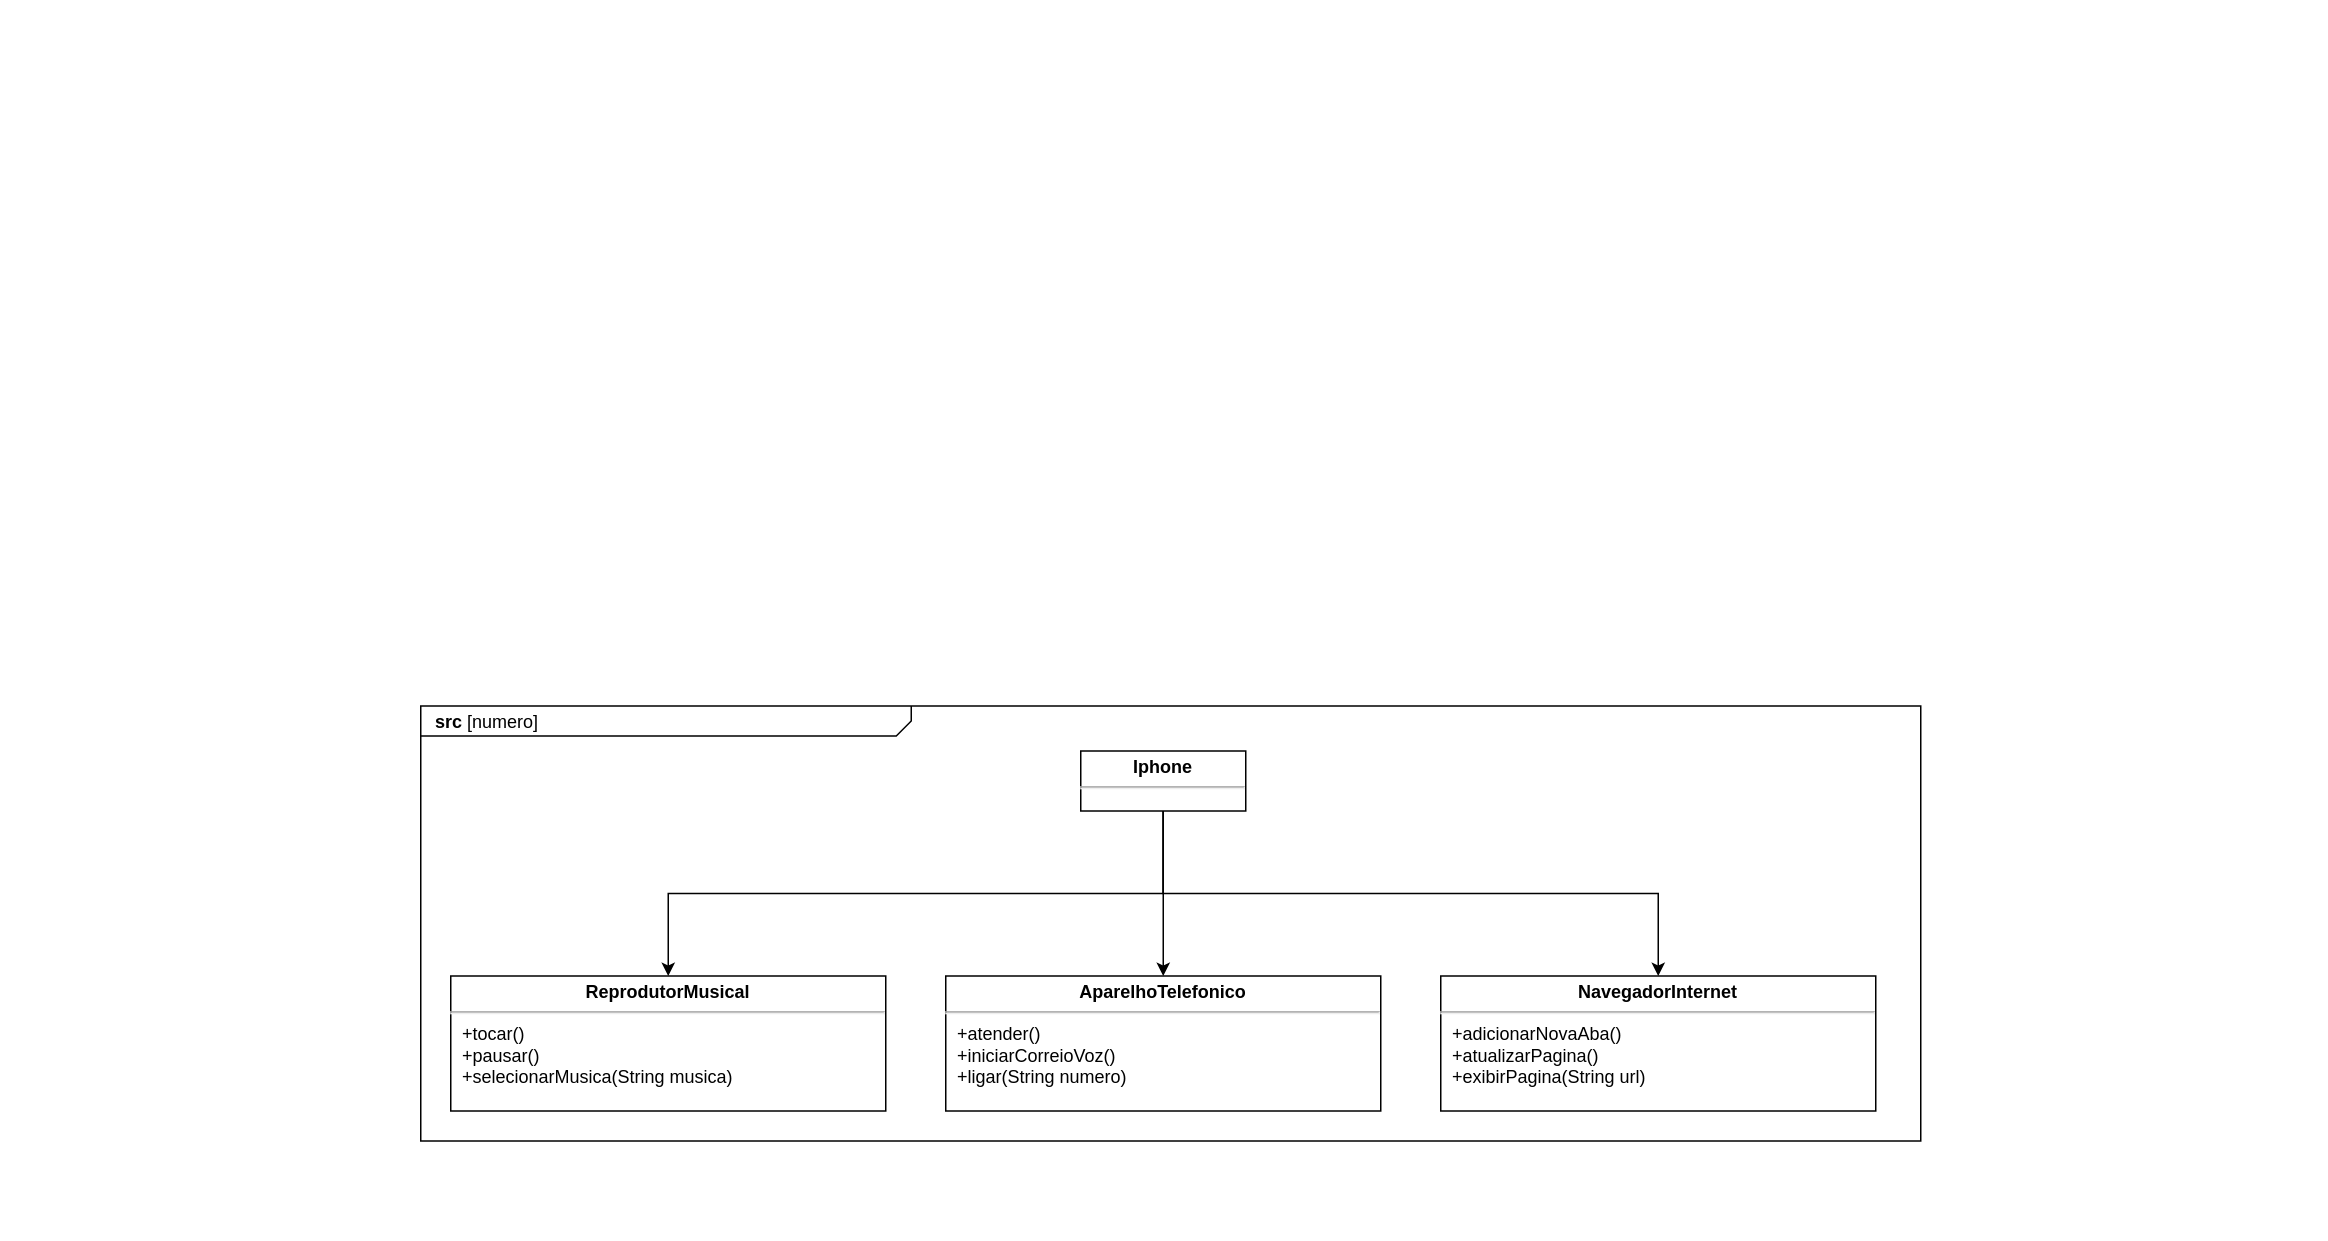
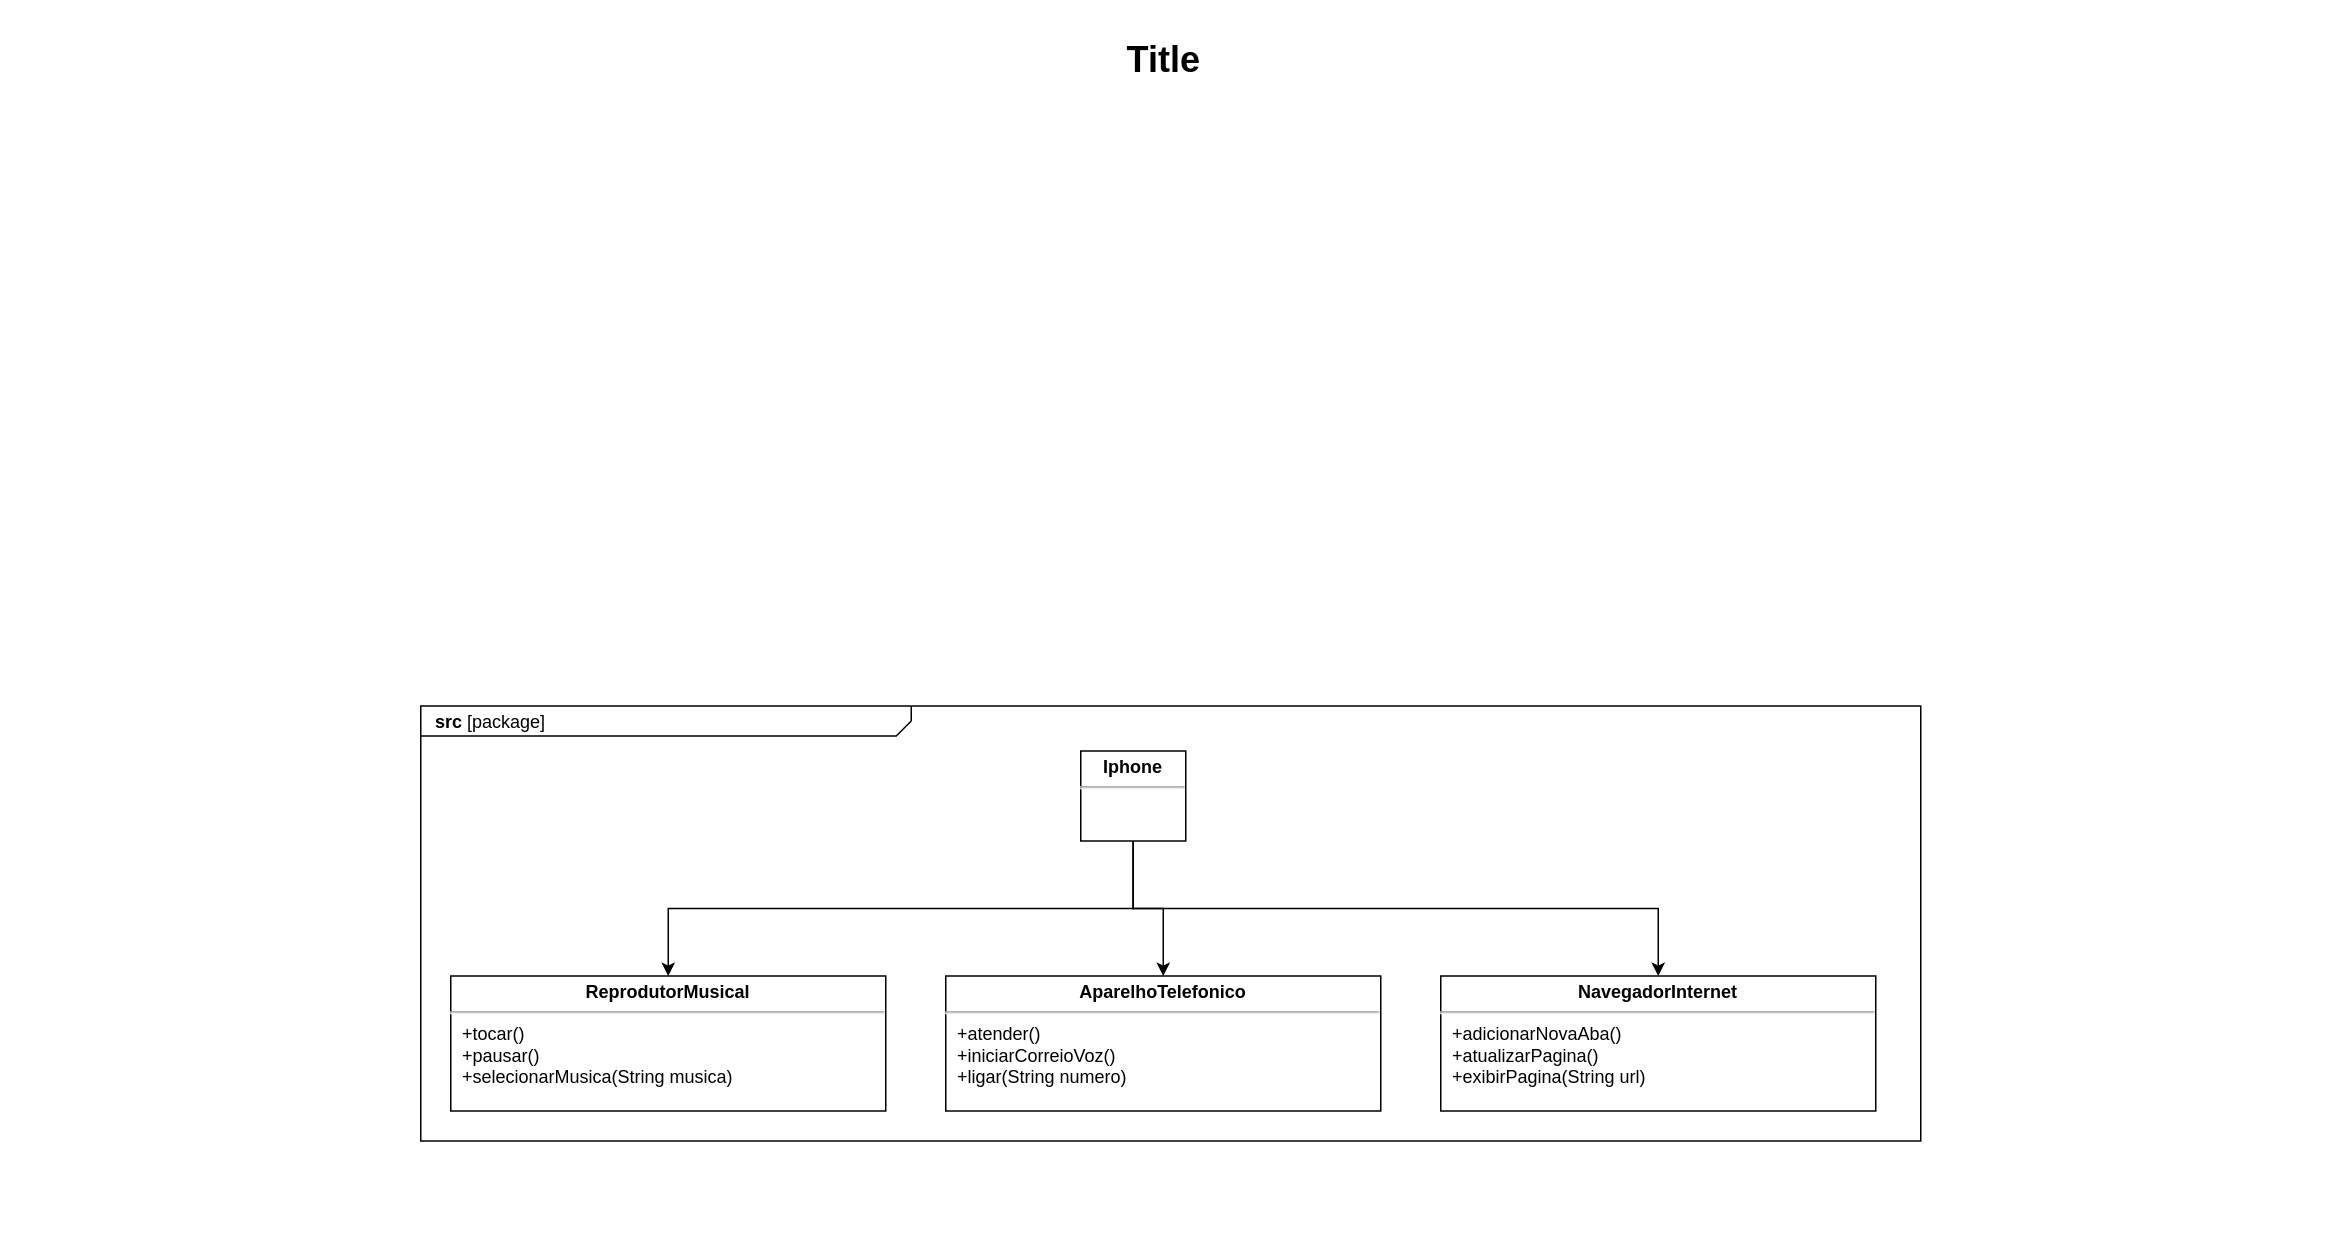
none -> (1163, 61)
(1171, 706) -> (1171, 706)
(1163, 781) -> (1133, 796)
